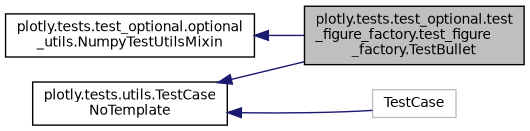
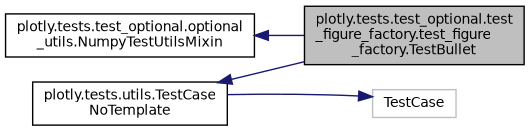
(307, 113) -> (293, 94)
